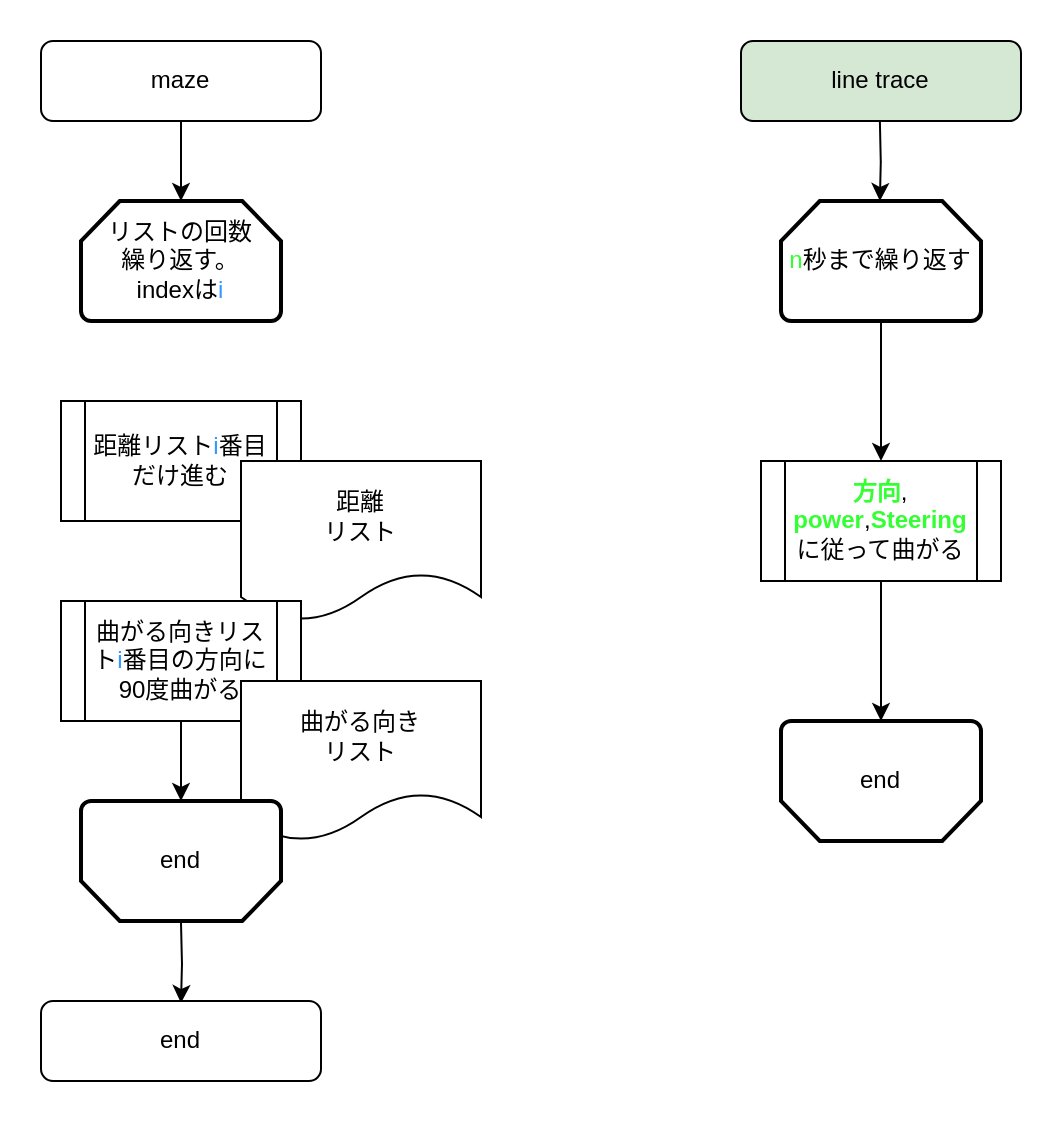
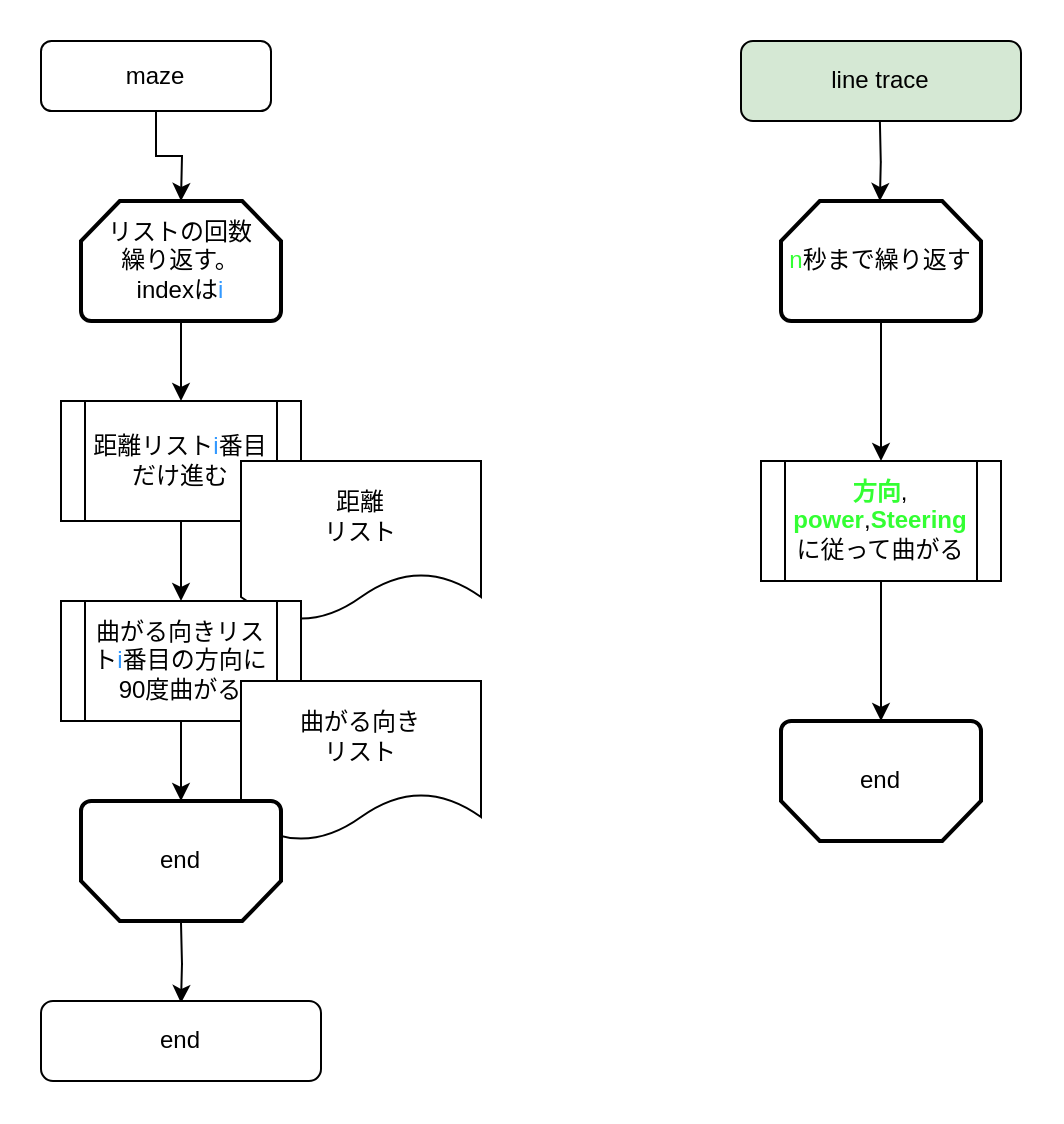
(181, 81) -> (156, 76)
none -> (181, 354)
none -> (181, 554)
